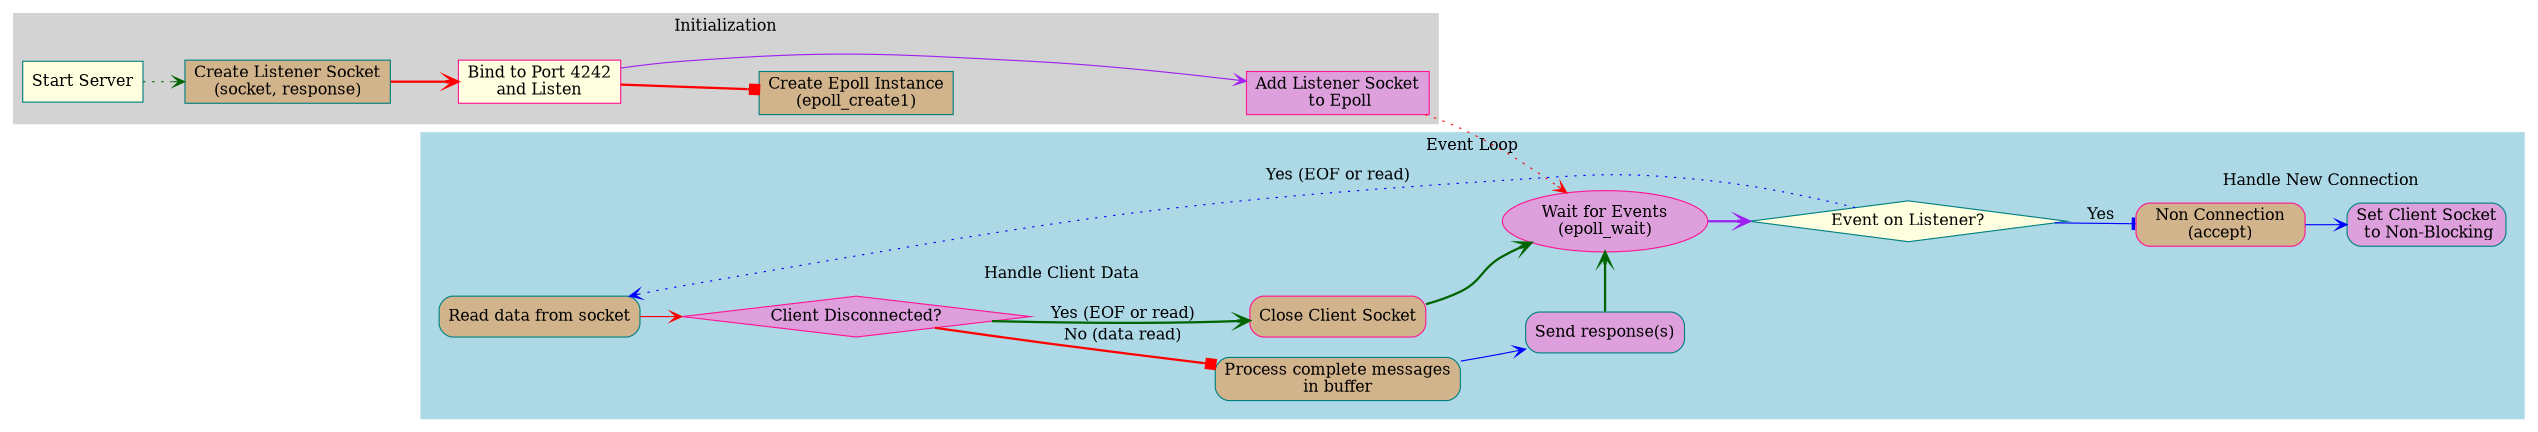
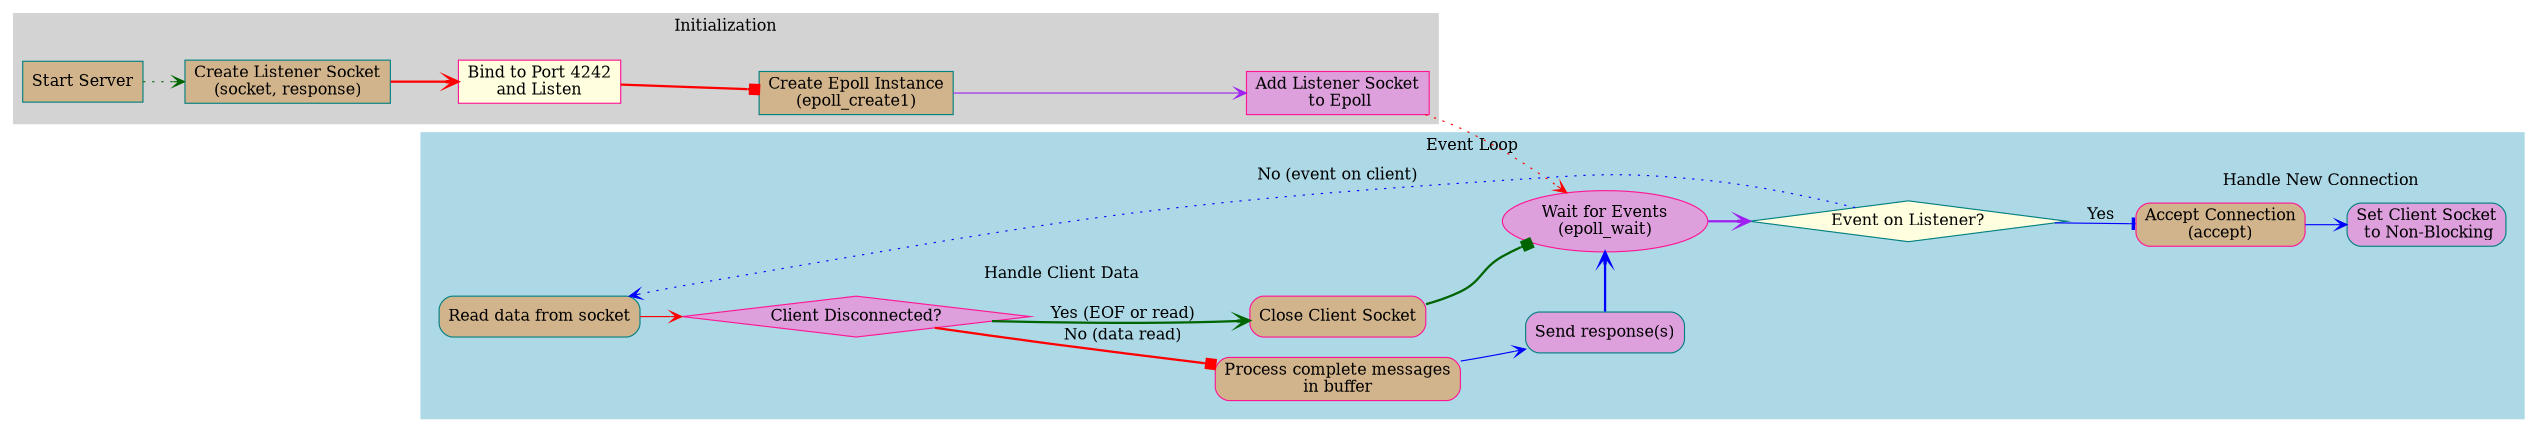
(928, 56) -> (1094, 93)
(83, 82) -> (83, 82)
(1338, 175) -> (1338, 175)
(2221, 225) -> (2221, 225)
(1476, 280) -> (1476, 280)
(1605, 288) -> (1605, 288)
(1338, 379) -> (1338, 379)
